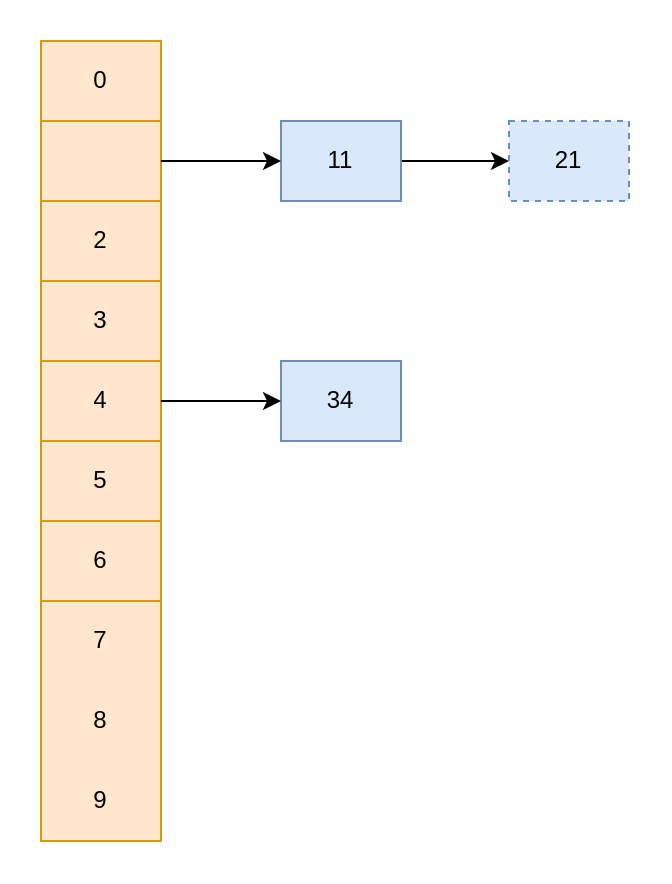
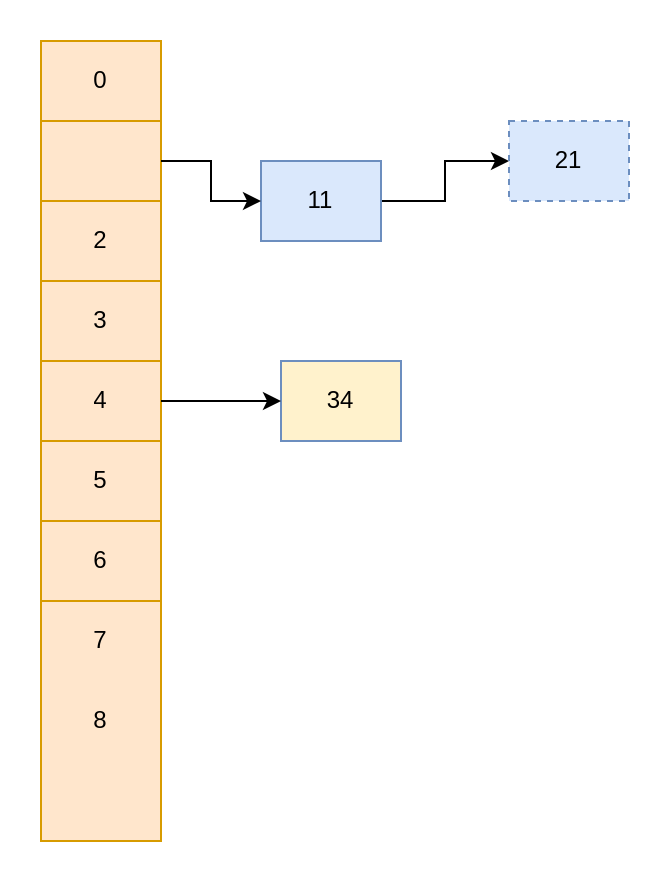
(341, 161) -> (321, 201)
(341, 401) -> (341, 401)
(101, 801) -> none
